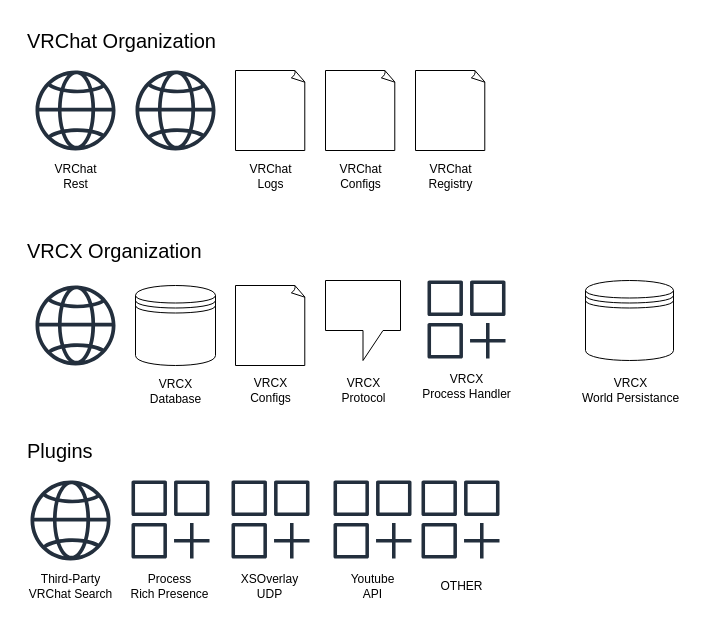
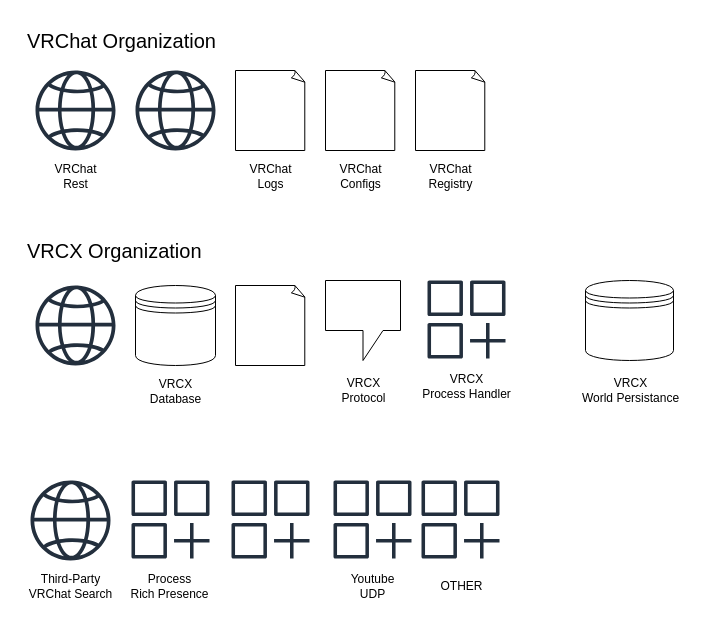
(271, 391) -> none
(71, 451) -> none
(270, 587) -> none
(373, 587) -> (373, 587)
